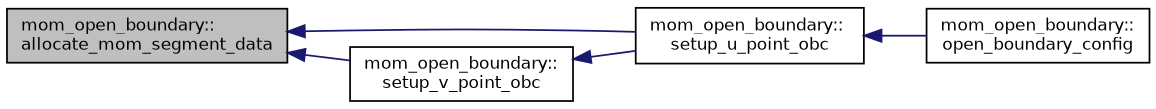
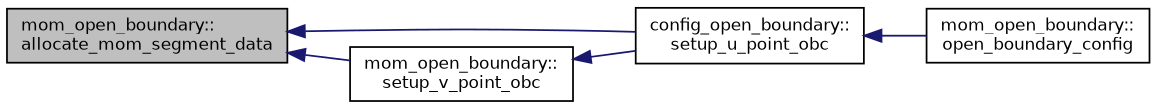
(750, 36) -> (750, 36)
